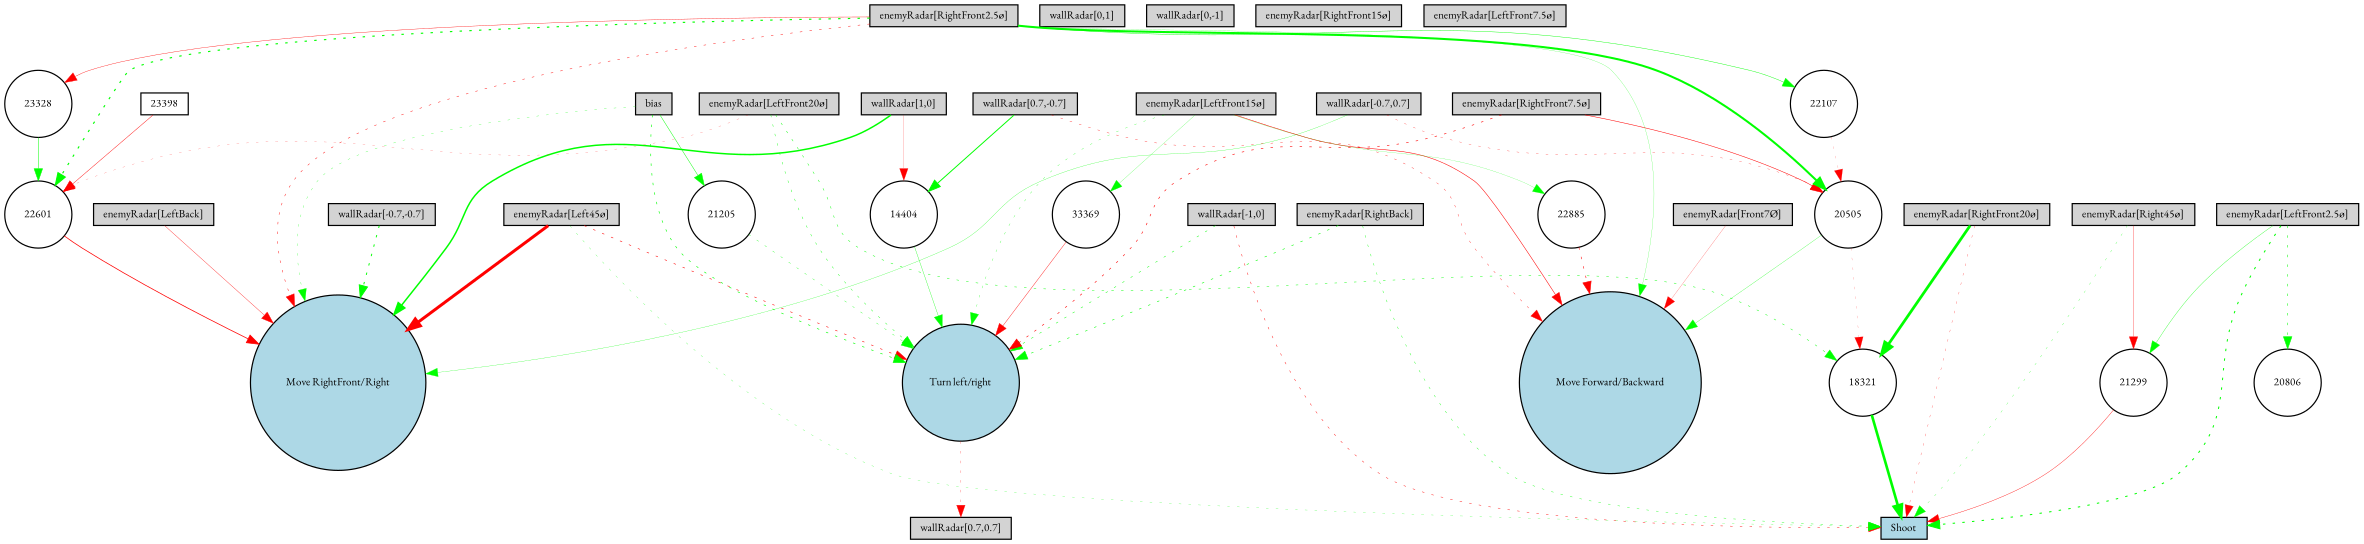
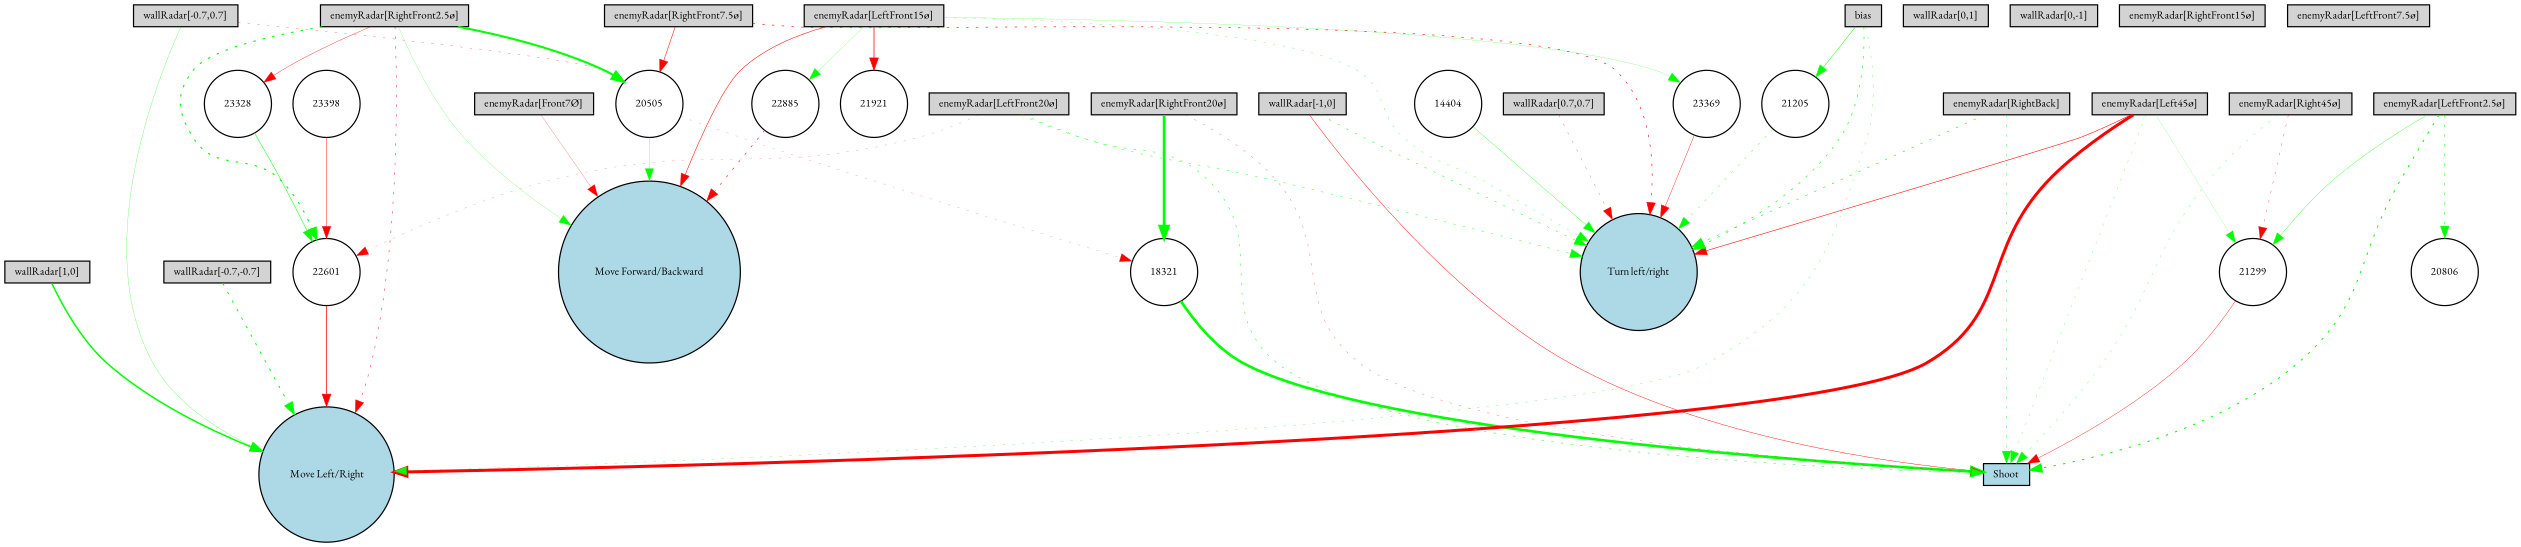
(165, 104) -> (327, 104)
none -> (874, 104)
(1025, 104) -> none
(1824, 104) -> none
(904, 142) -> none
none -> (2192, 174)
(154, 215) -> none
(1086, 215) -> (1707, 104)
(685, 268) -> (1920, 187)
(2134, 281) -> (2276, 171)
(1269, 286) -> (1529, 438)
(338, 383) -> (327, 475)
(961, 473) -> (1583, 162)
(1475, 504) -> (1595, 375)
